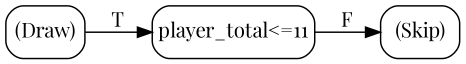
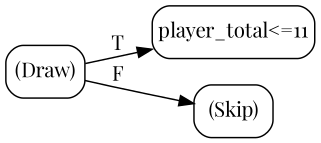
(340, 32) -> (132, 91)
